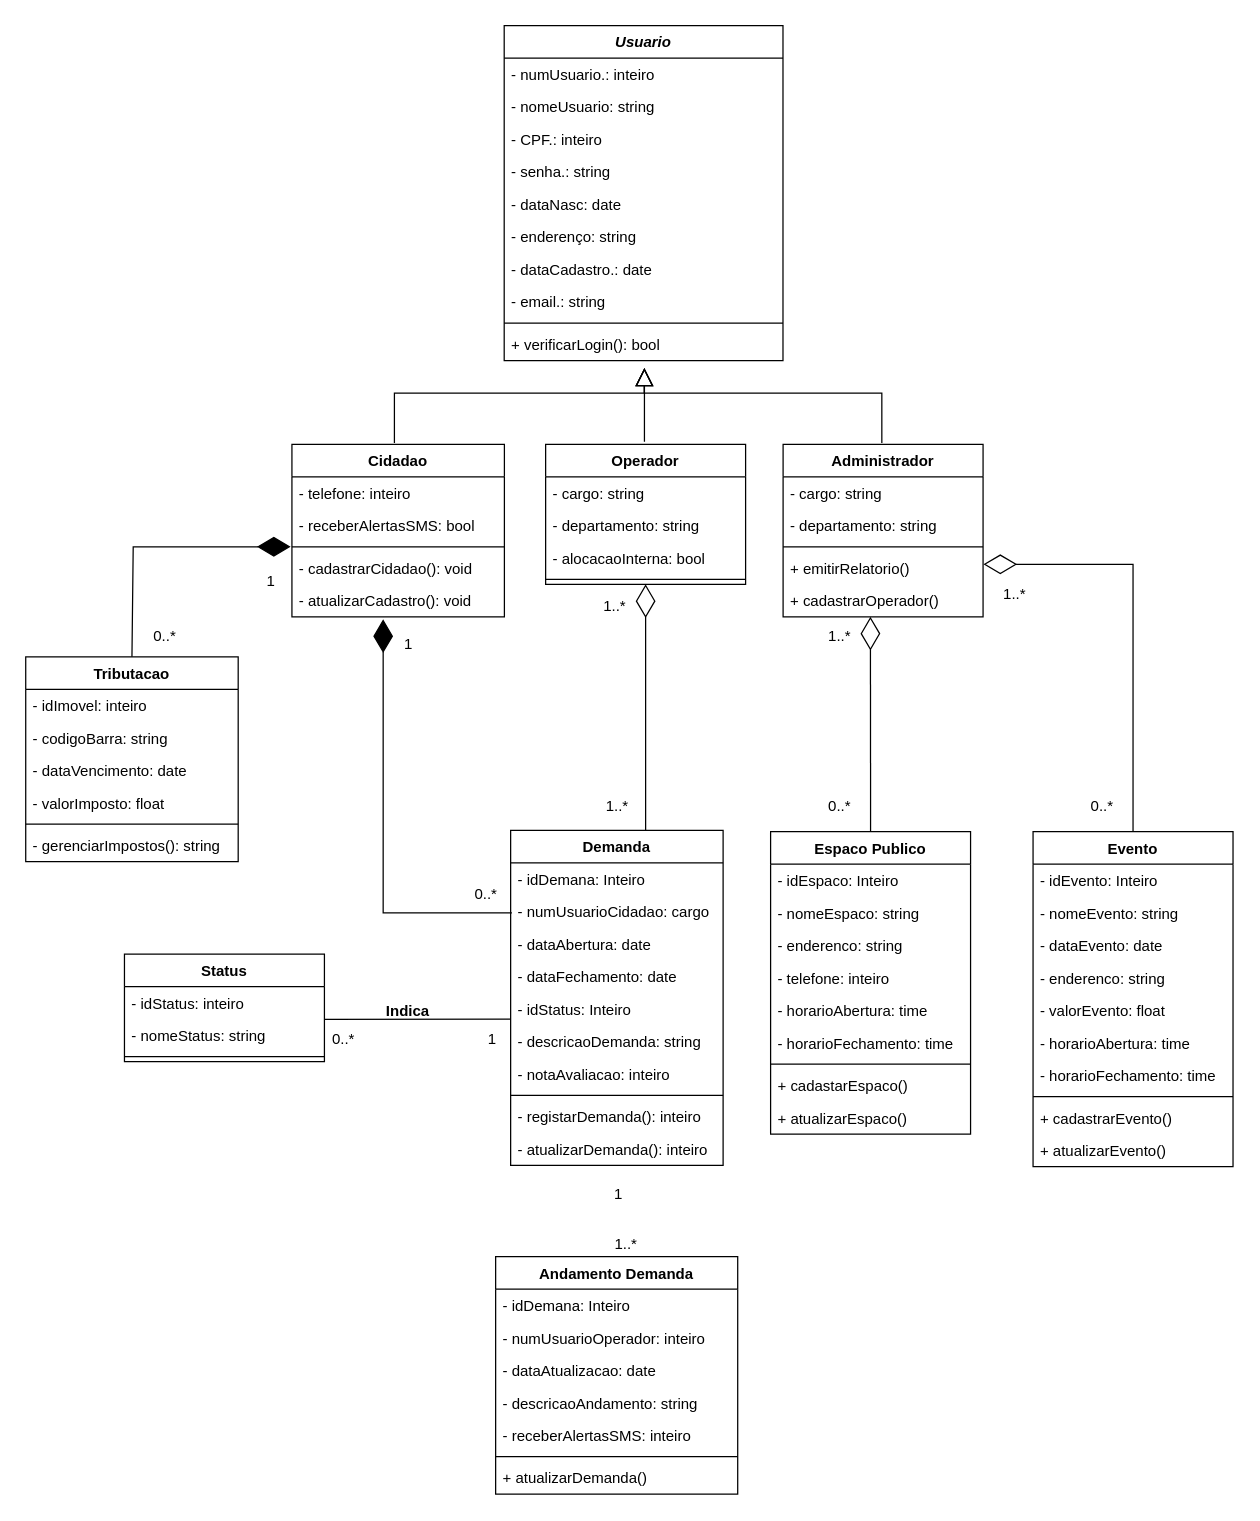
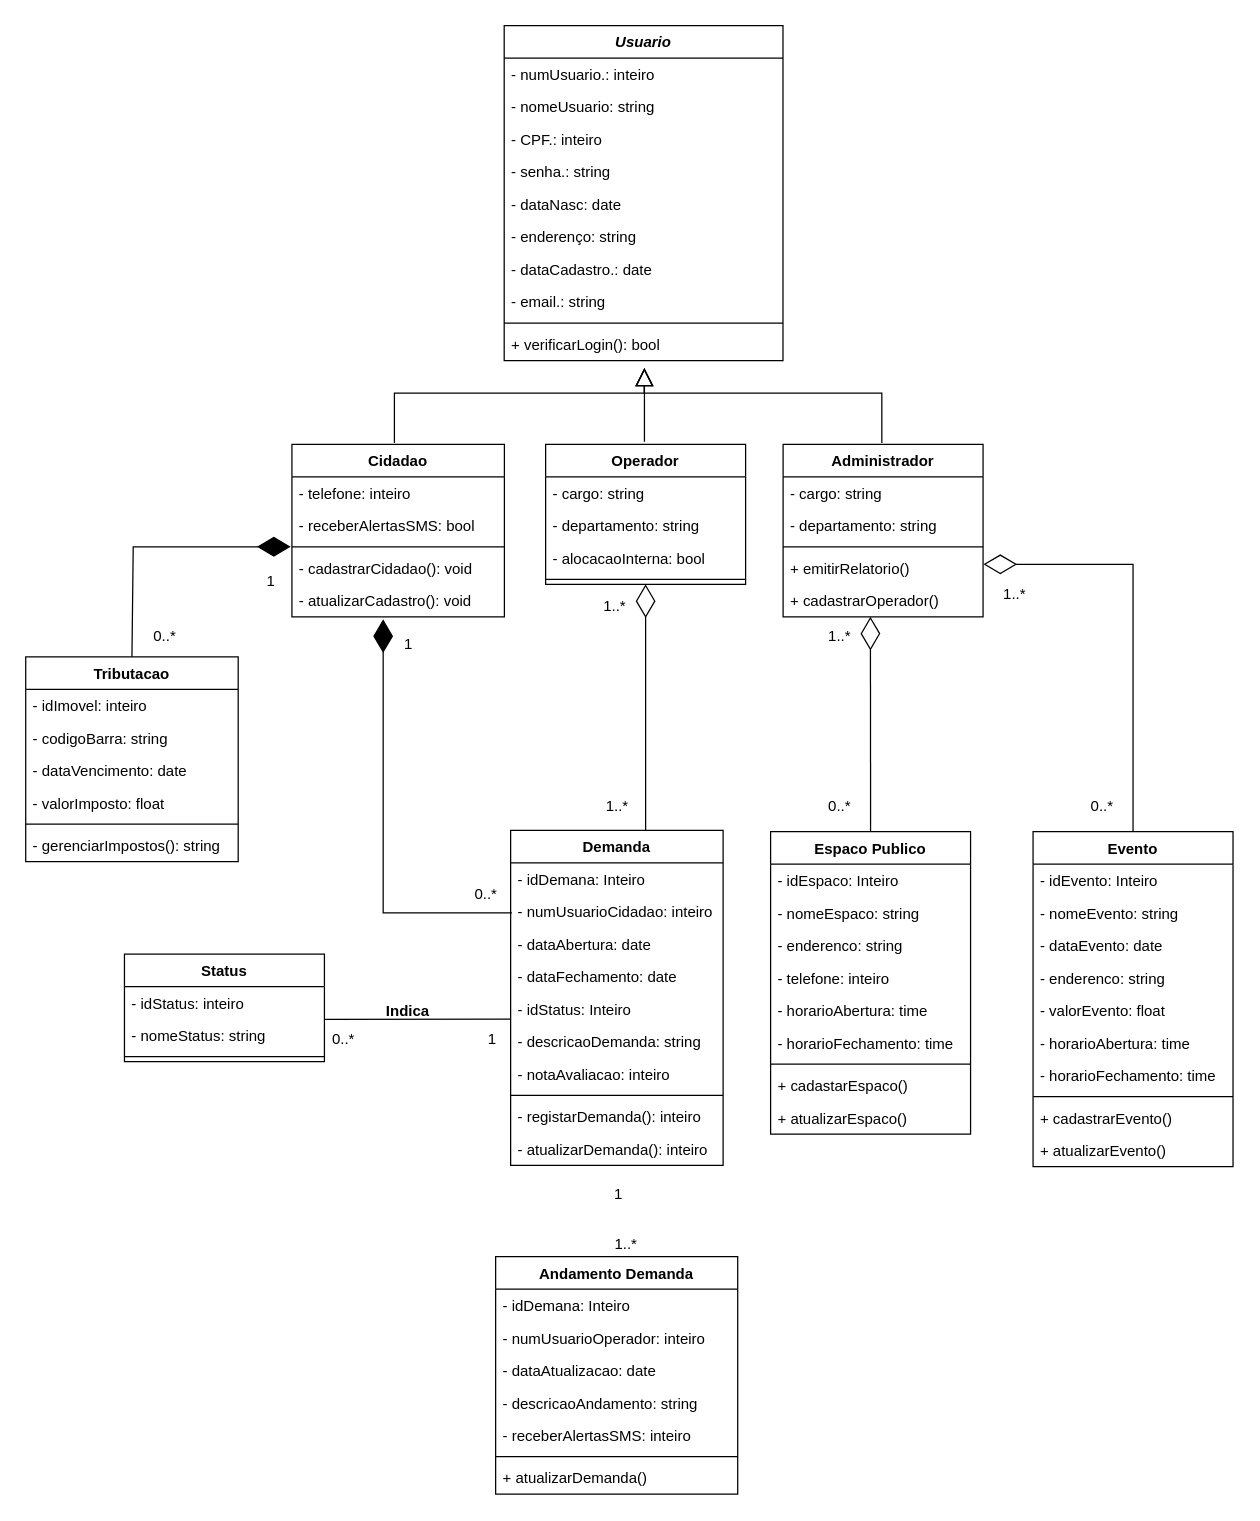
(617, 913) -> (621, 913)
